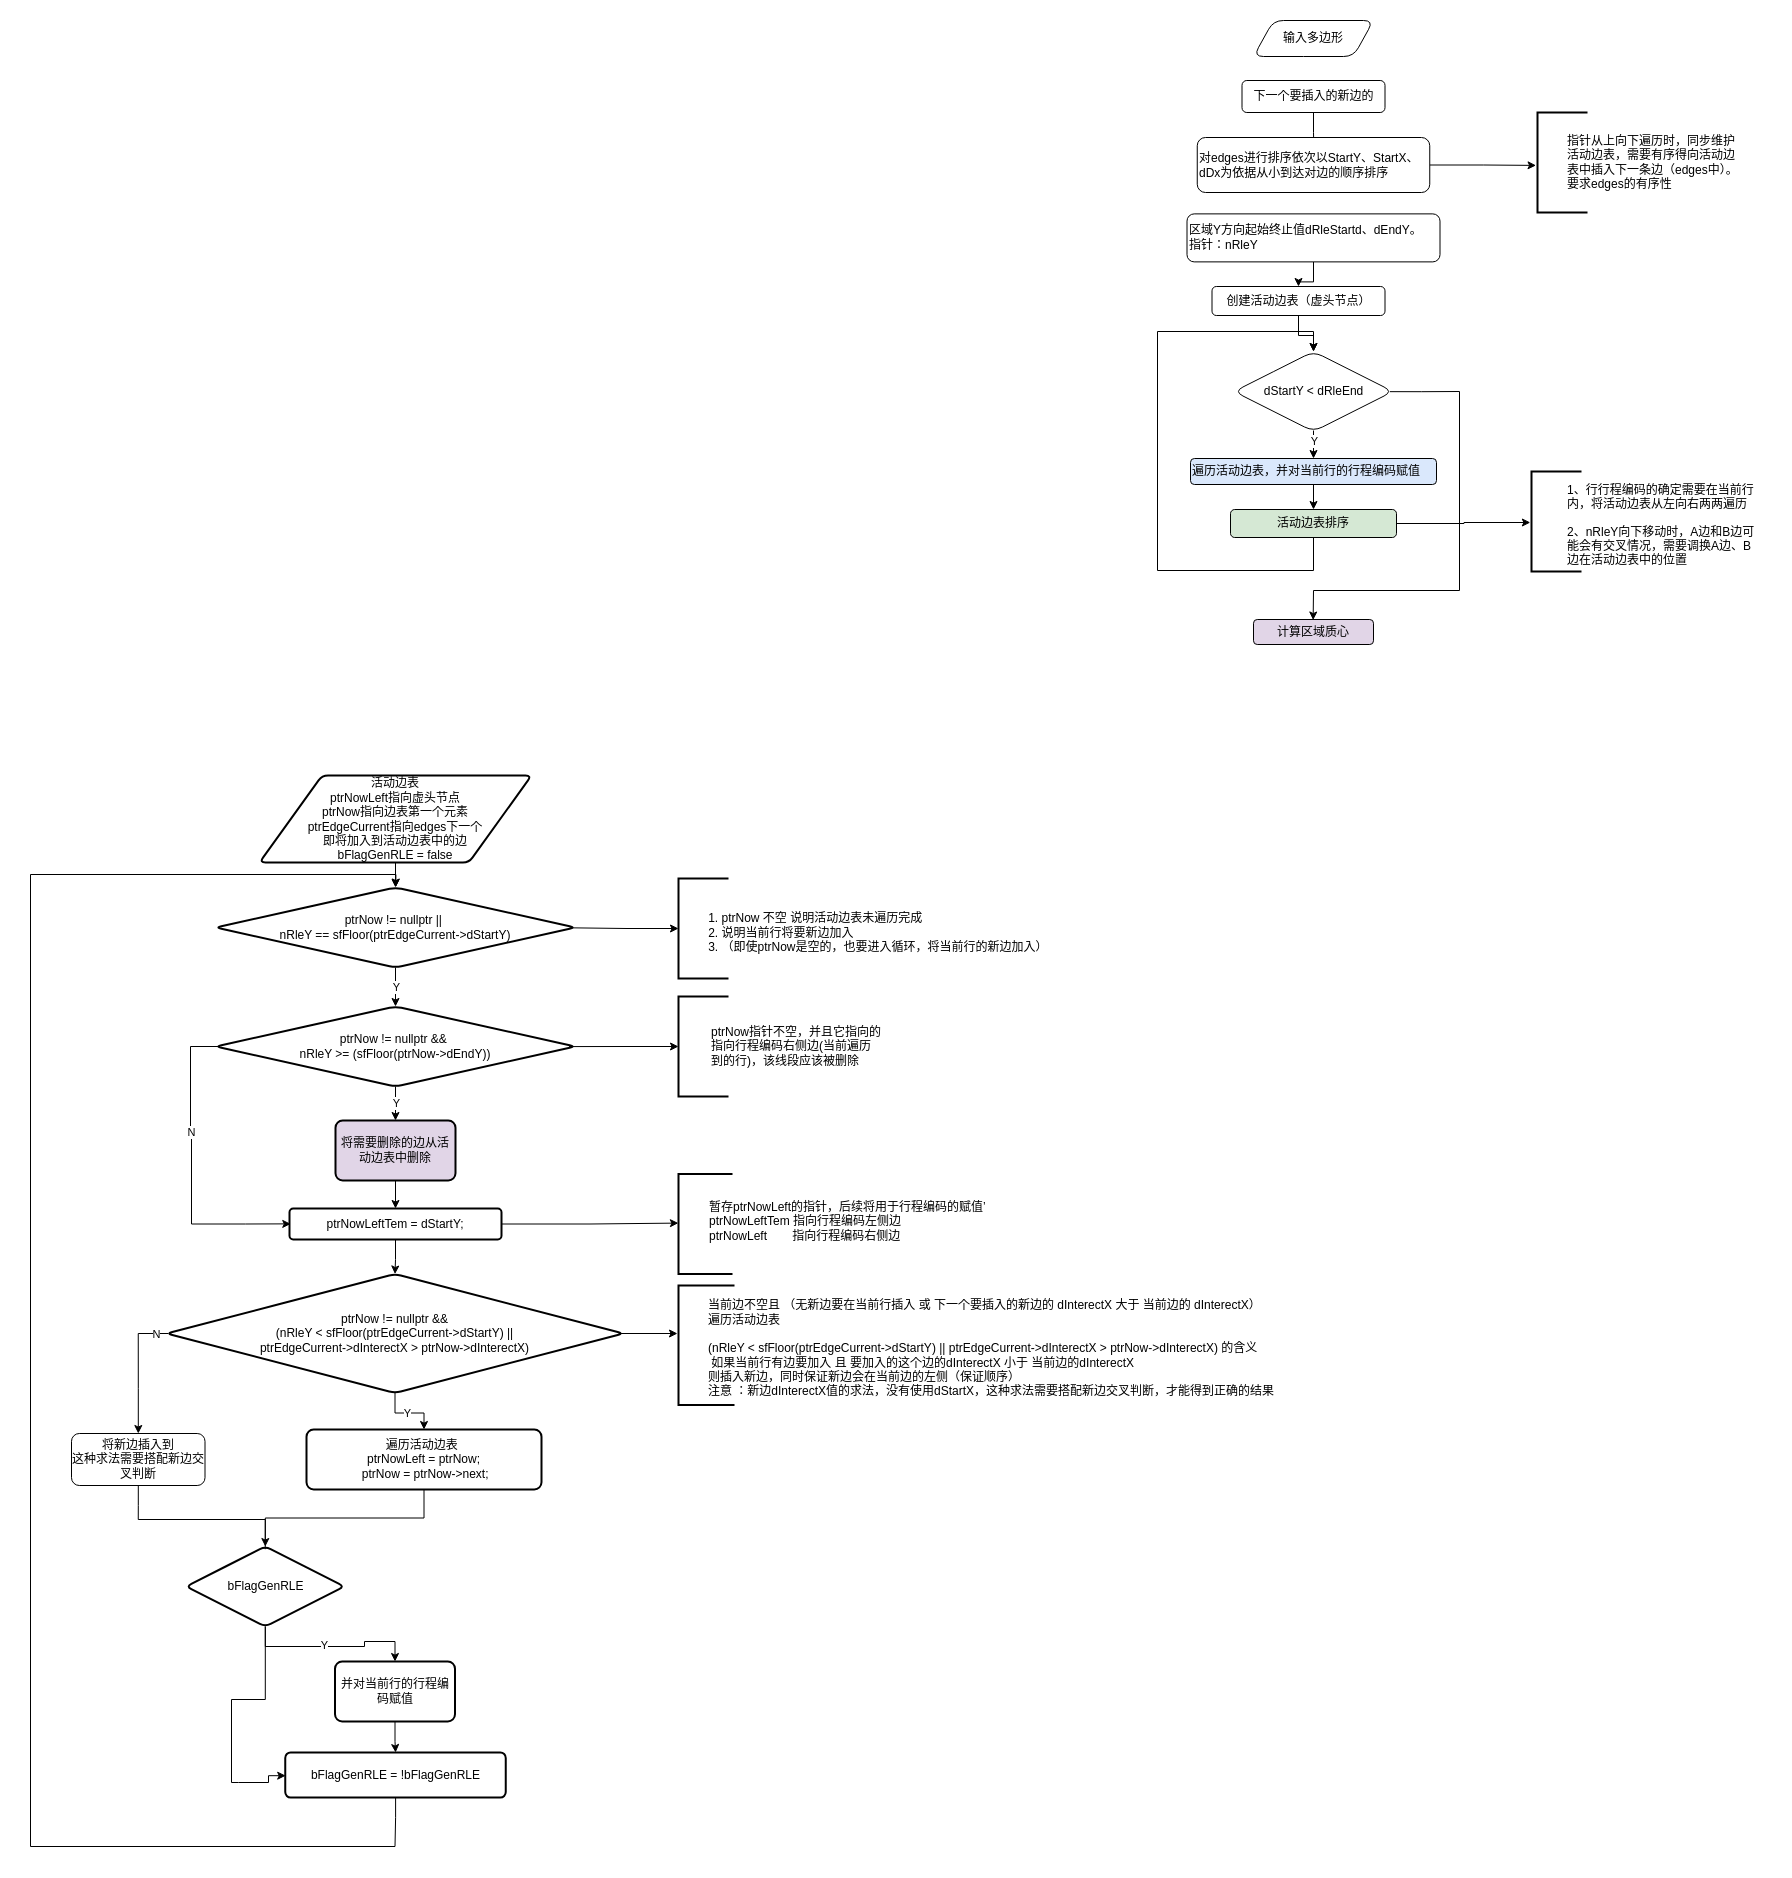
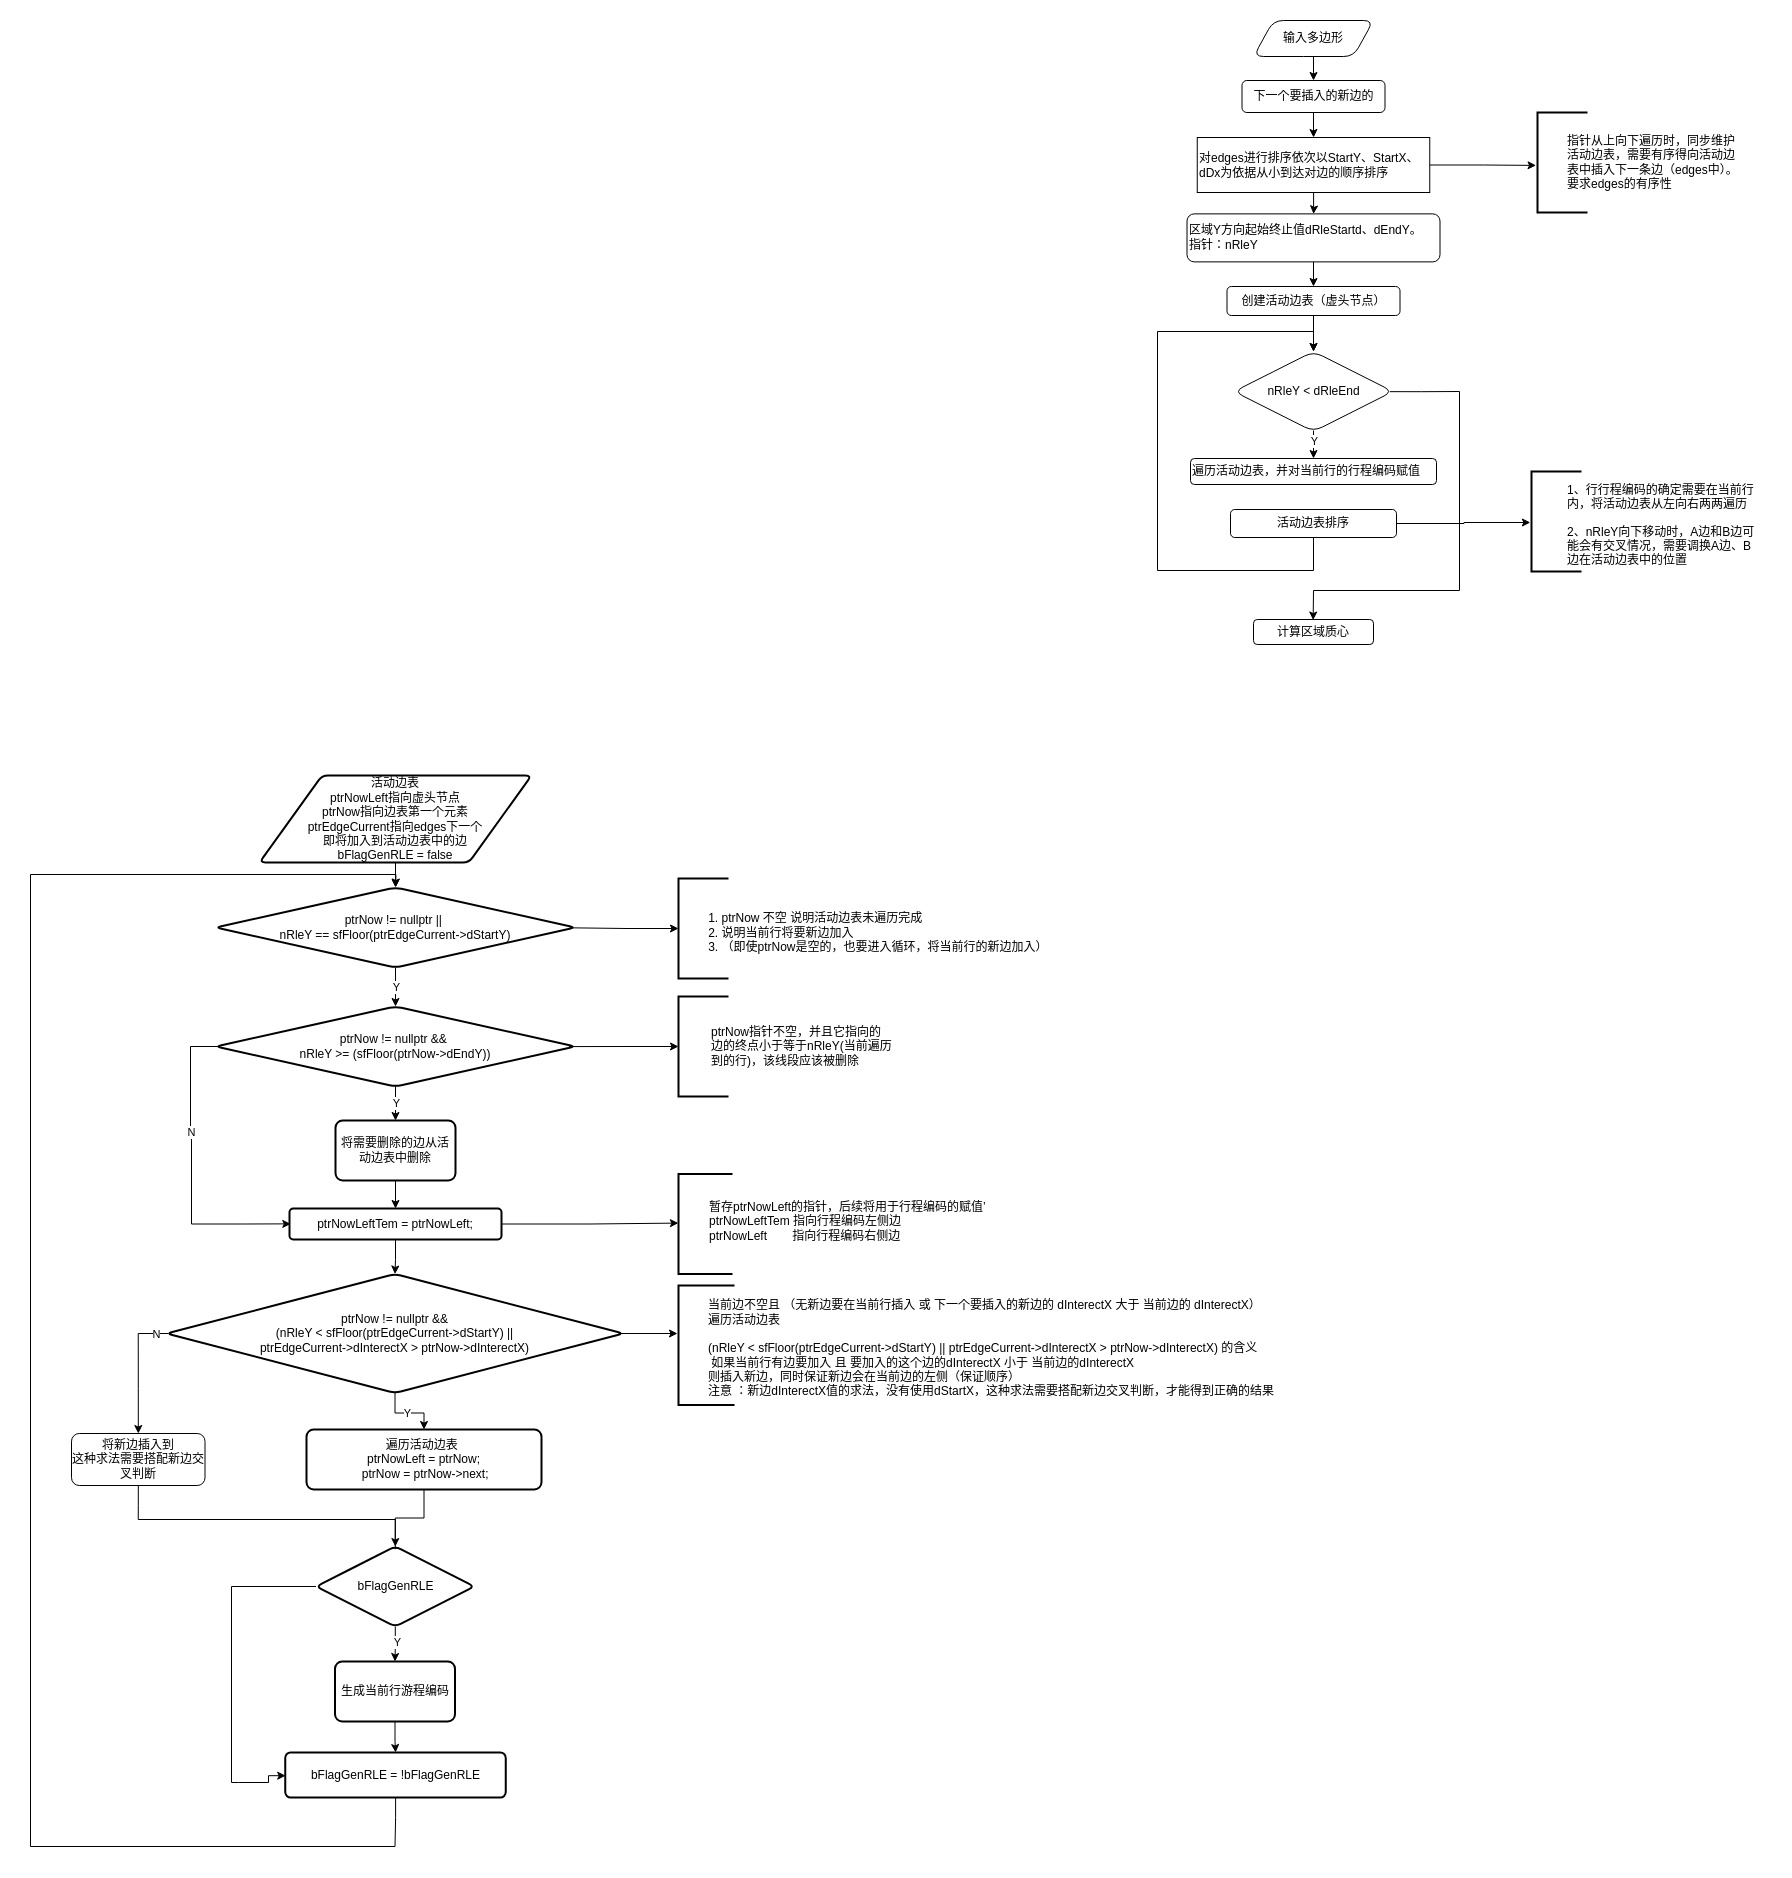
none -> (1314, 72)
(1314, 132) -> (1314, 131)
(1314, 165) -> (1314, 165)
none -> (1314, 205)
(1299, 301) -> (1314, 301)
(1314, 392) -> (1314, 392)
(1314, 472) -> (1314, 472)
(1314, 501) -> none
(1314, 524) -> (1314, 524)
(1314, 632) -> (1314, 632)
(798, 1047) -> (802, 1047)
(396, 1151) -> (396, 1151)
(396, 1225) -> (396, 1225)
(265, 1587) -> (395, 1587)
(396, 1692) -> (396, 1692)
